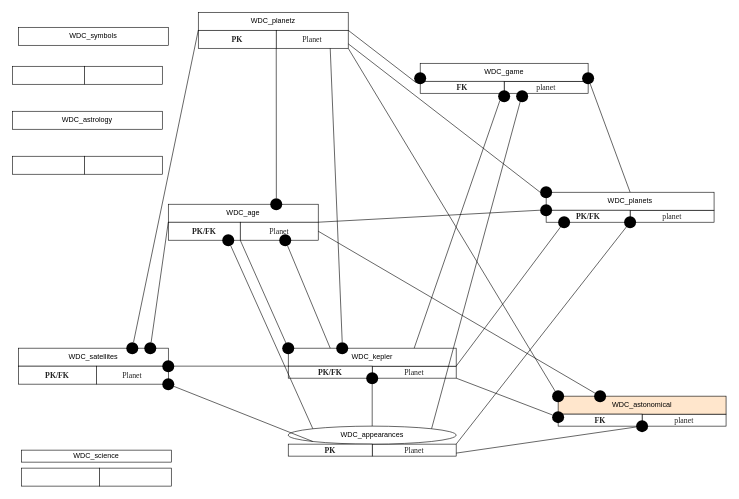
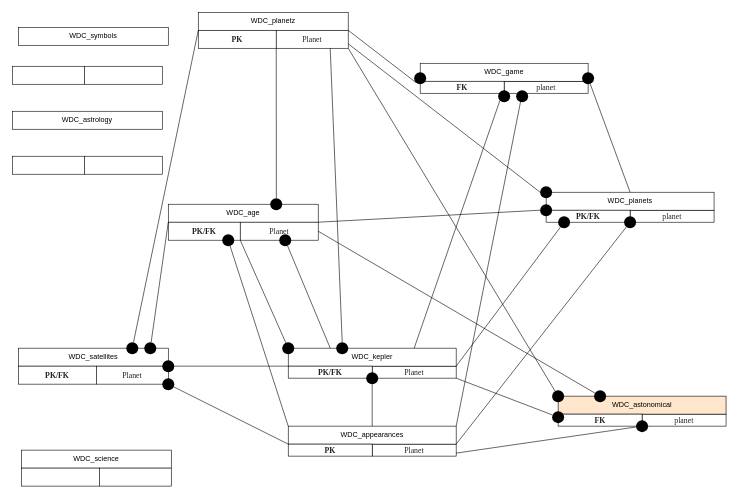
(372, 435) -> (372, 435)
(96, 456) -> (96, 459)
